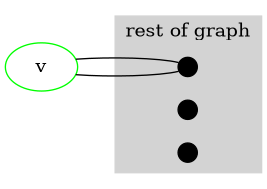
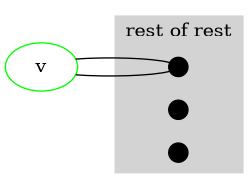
(188, 31) -> (179, 31)
